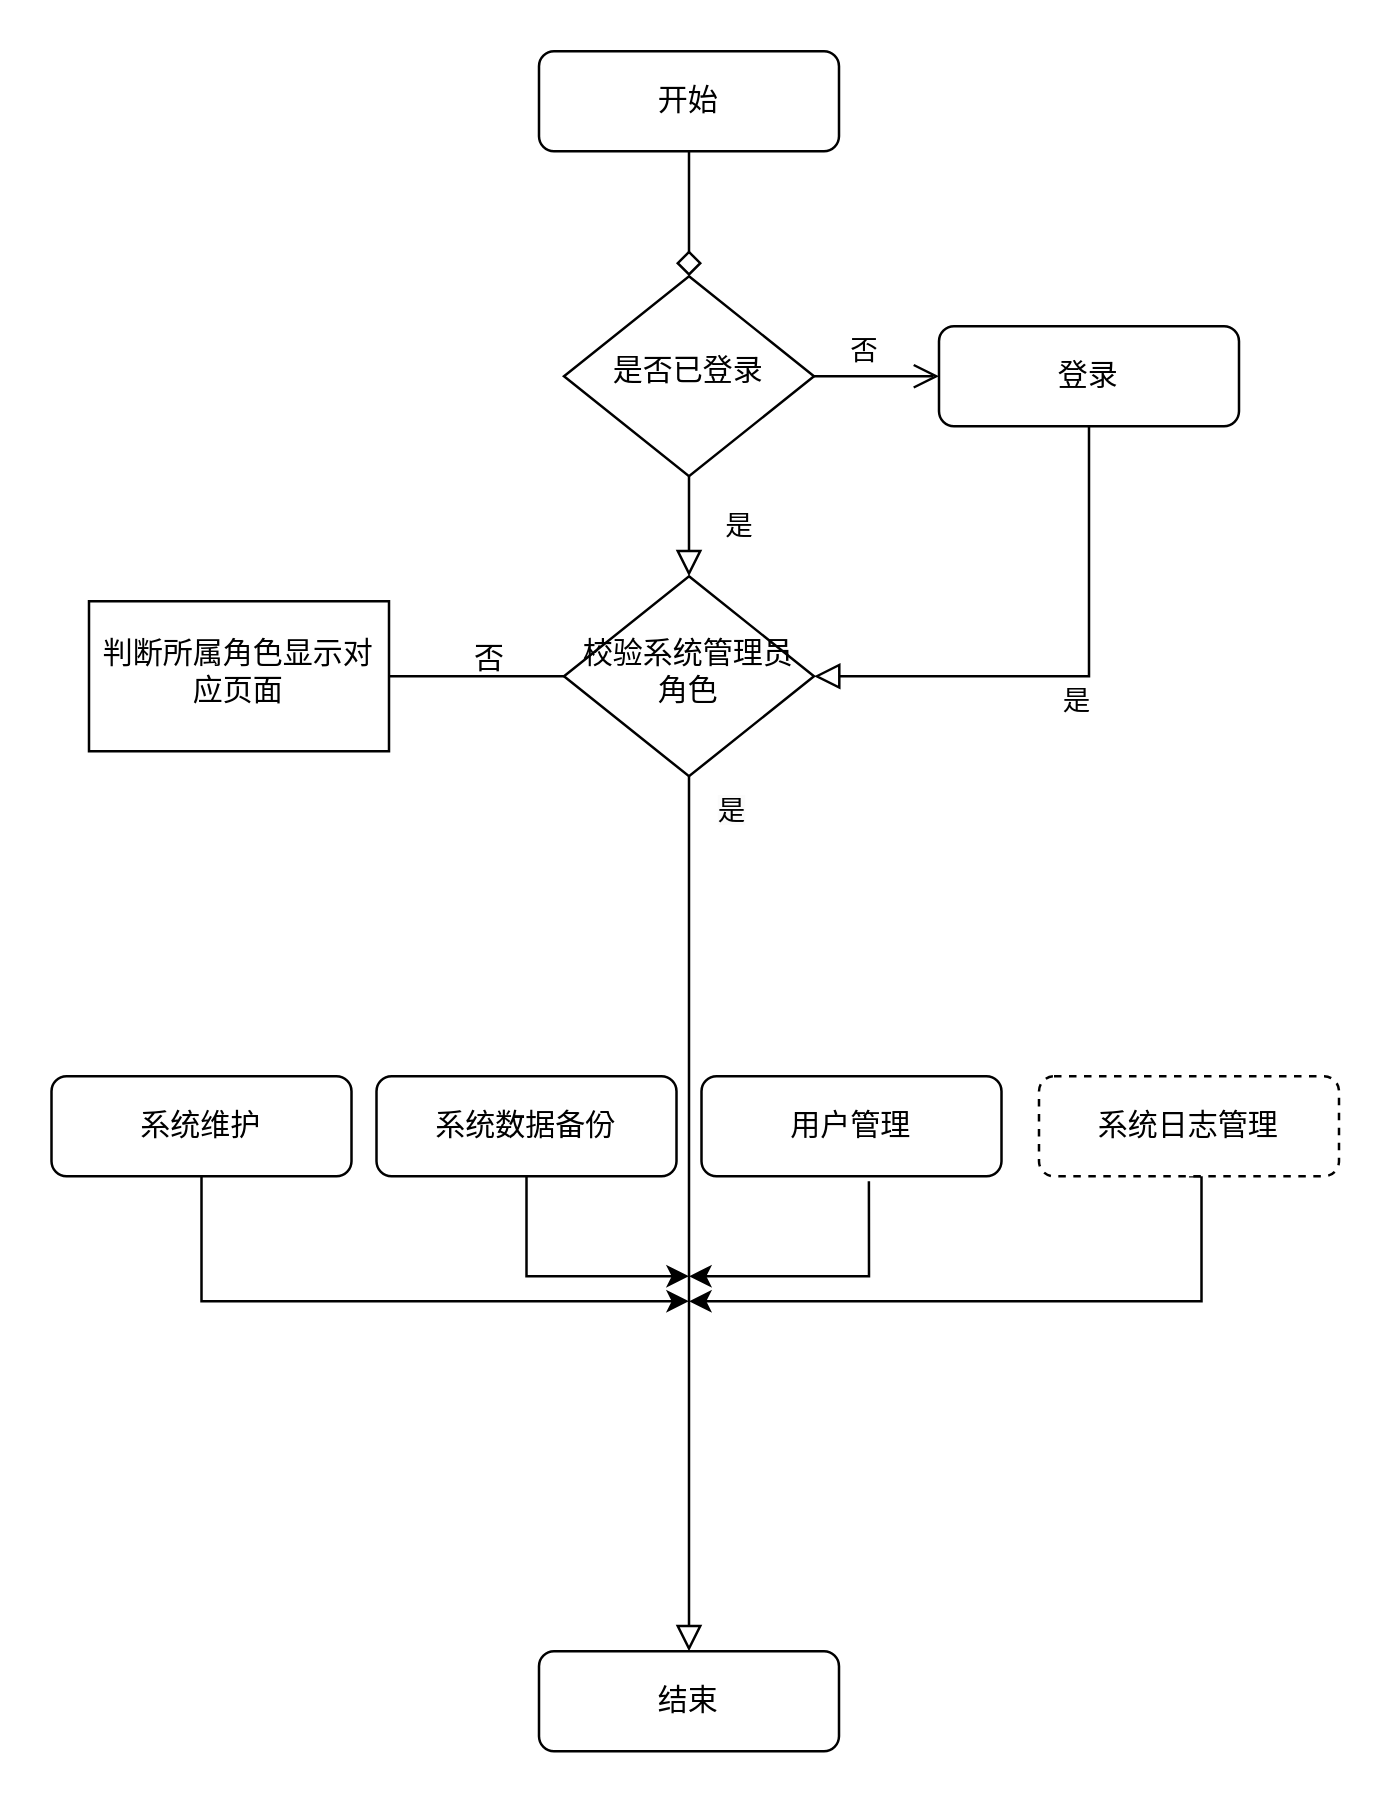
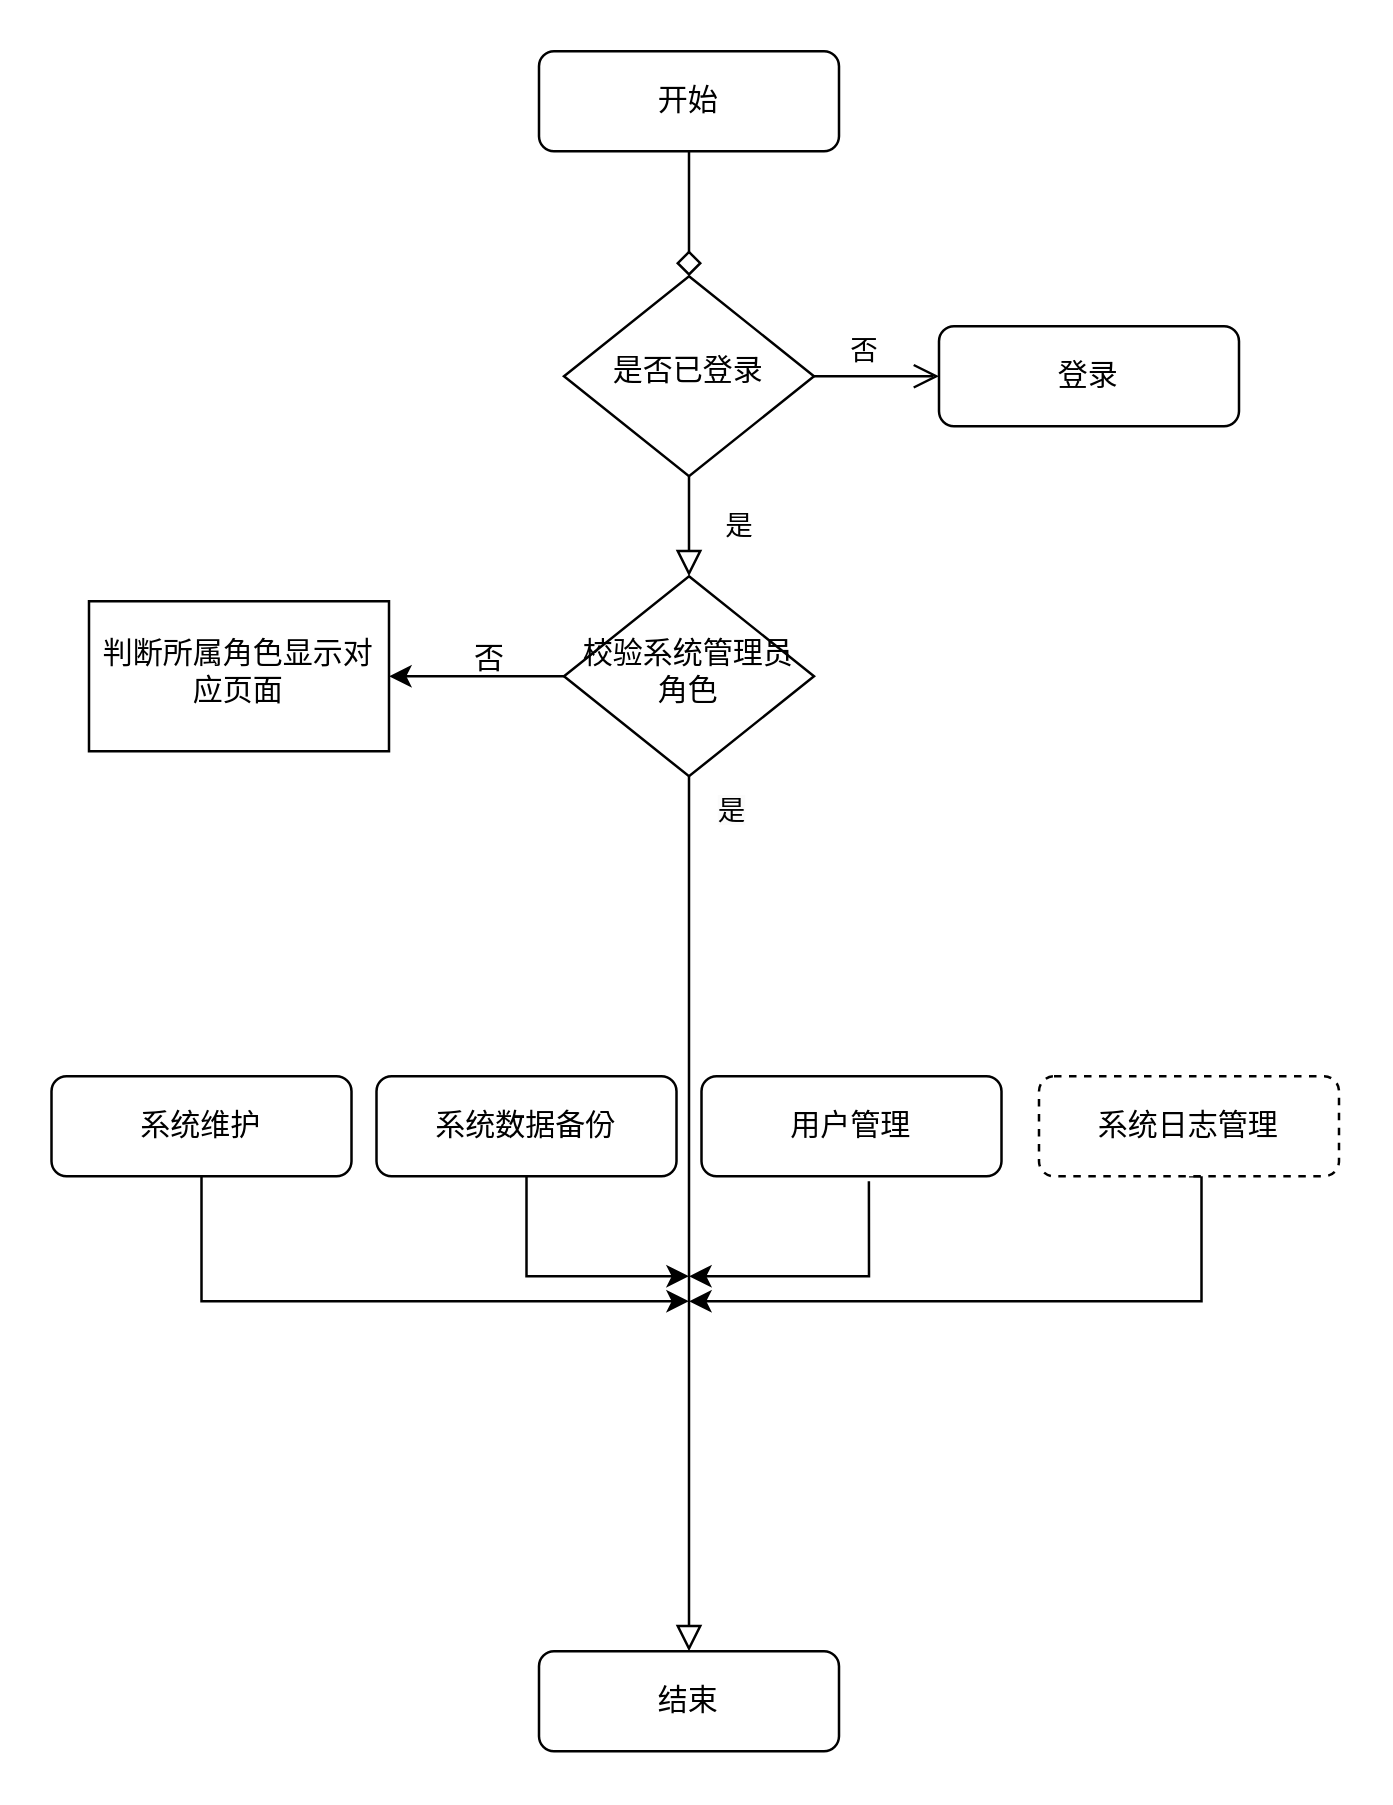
(1089, 675) -> none
(400, 676) -> (407, 676)
